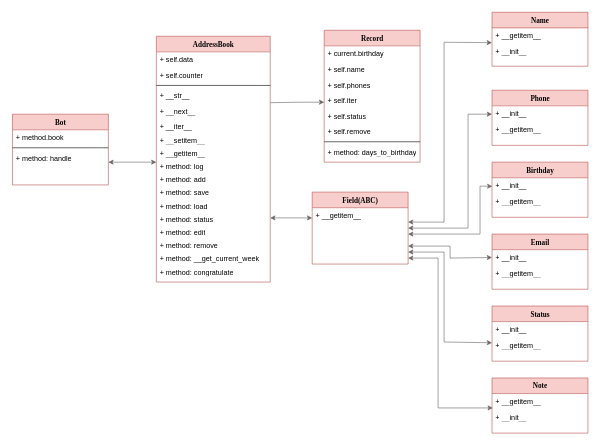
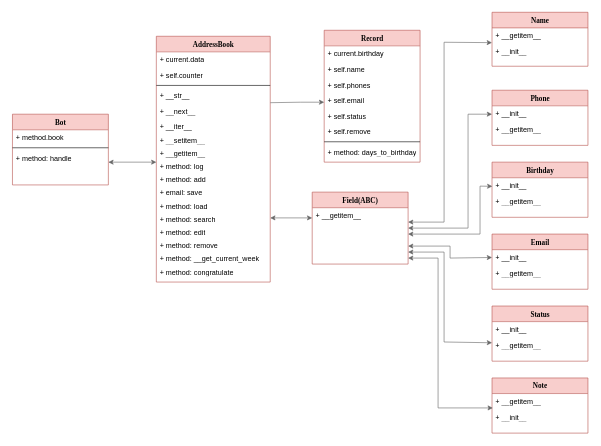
(180, 60) -> (187, 60)
(347, 101) -> (348, 101)
(186, 194) -> (182, 194)
(190, 220) -> (190, 220)
